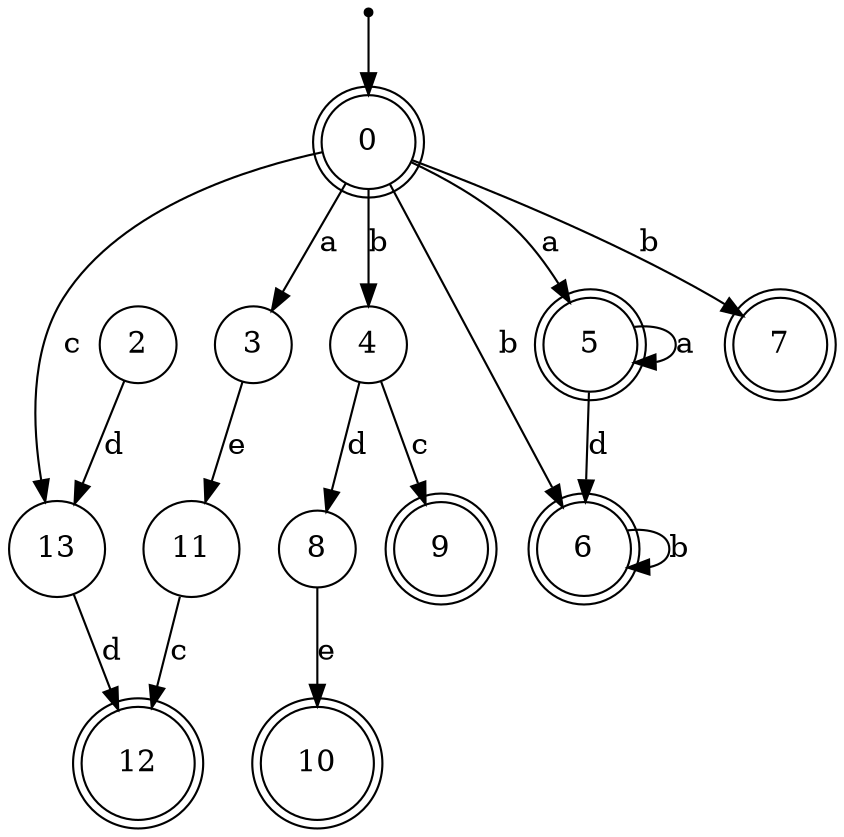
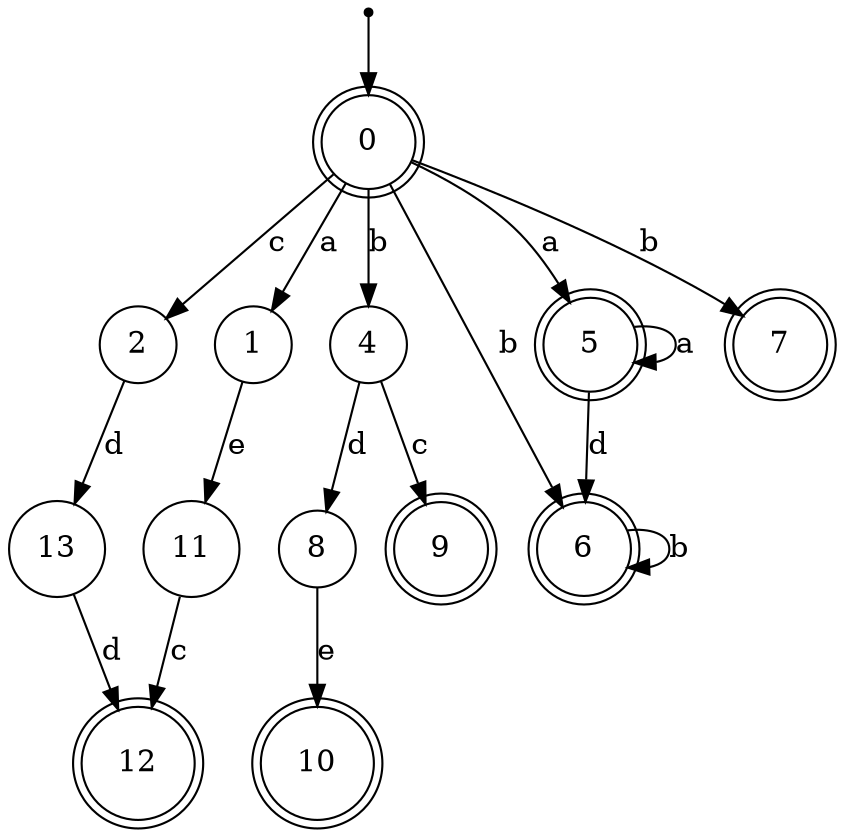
(102, 254) -> (258, 239)
(253, 345) -> (253, 345)
